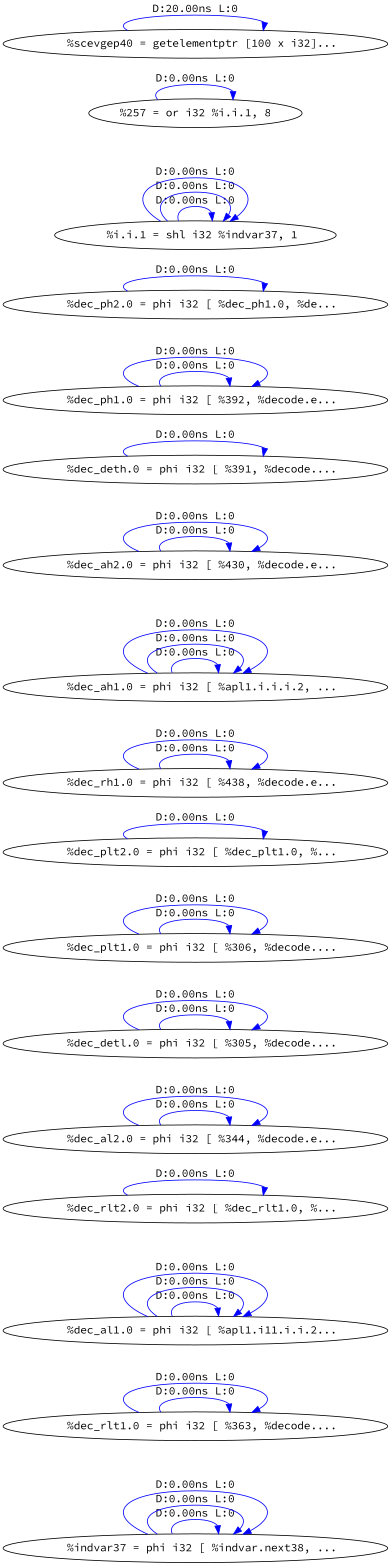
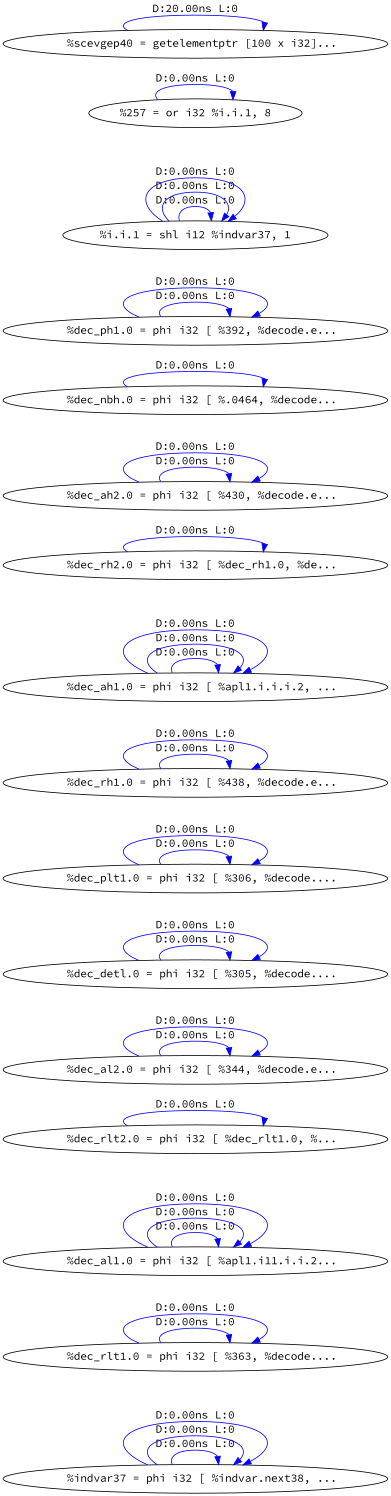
(195, 235) -> (195, 235)
(195, 305) -> none
none -> (195, 400)
(195, 470) -> none
none -> (195, 565)
(195, 852) -> none
